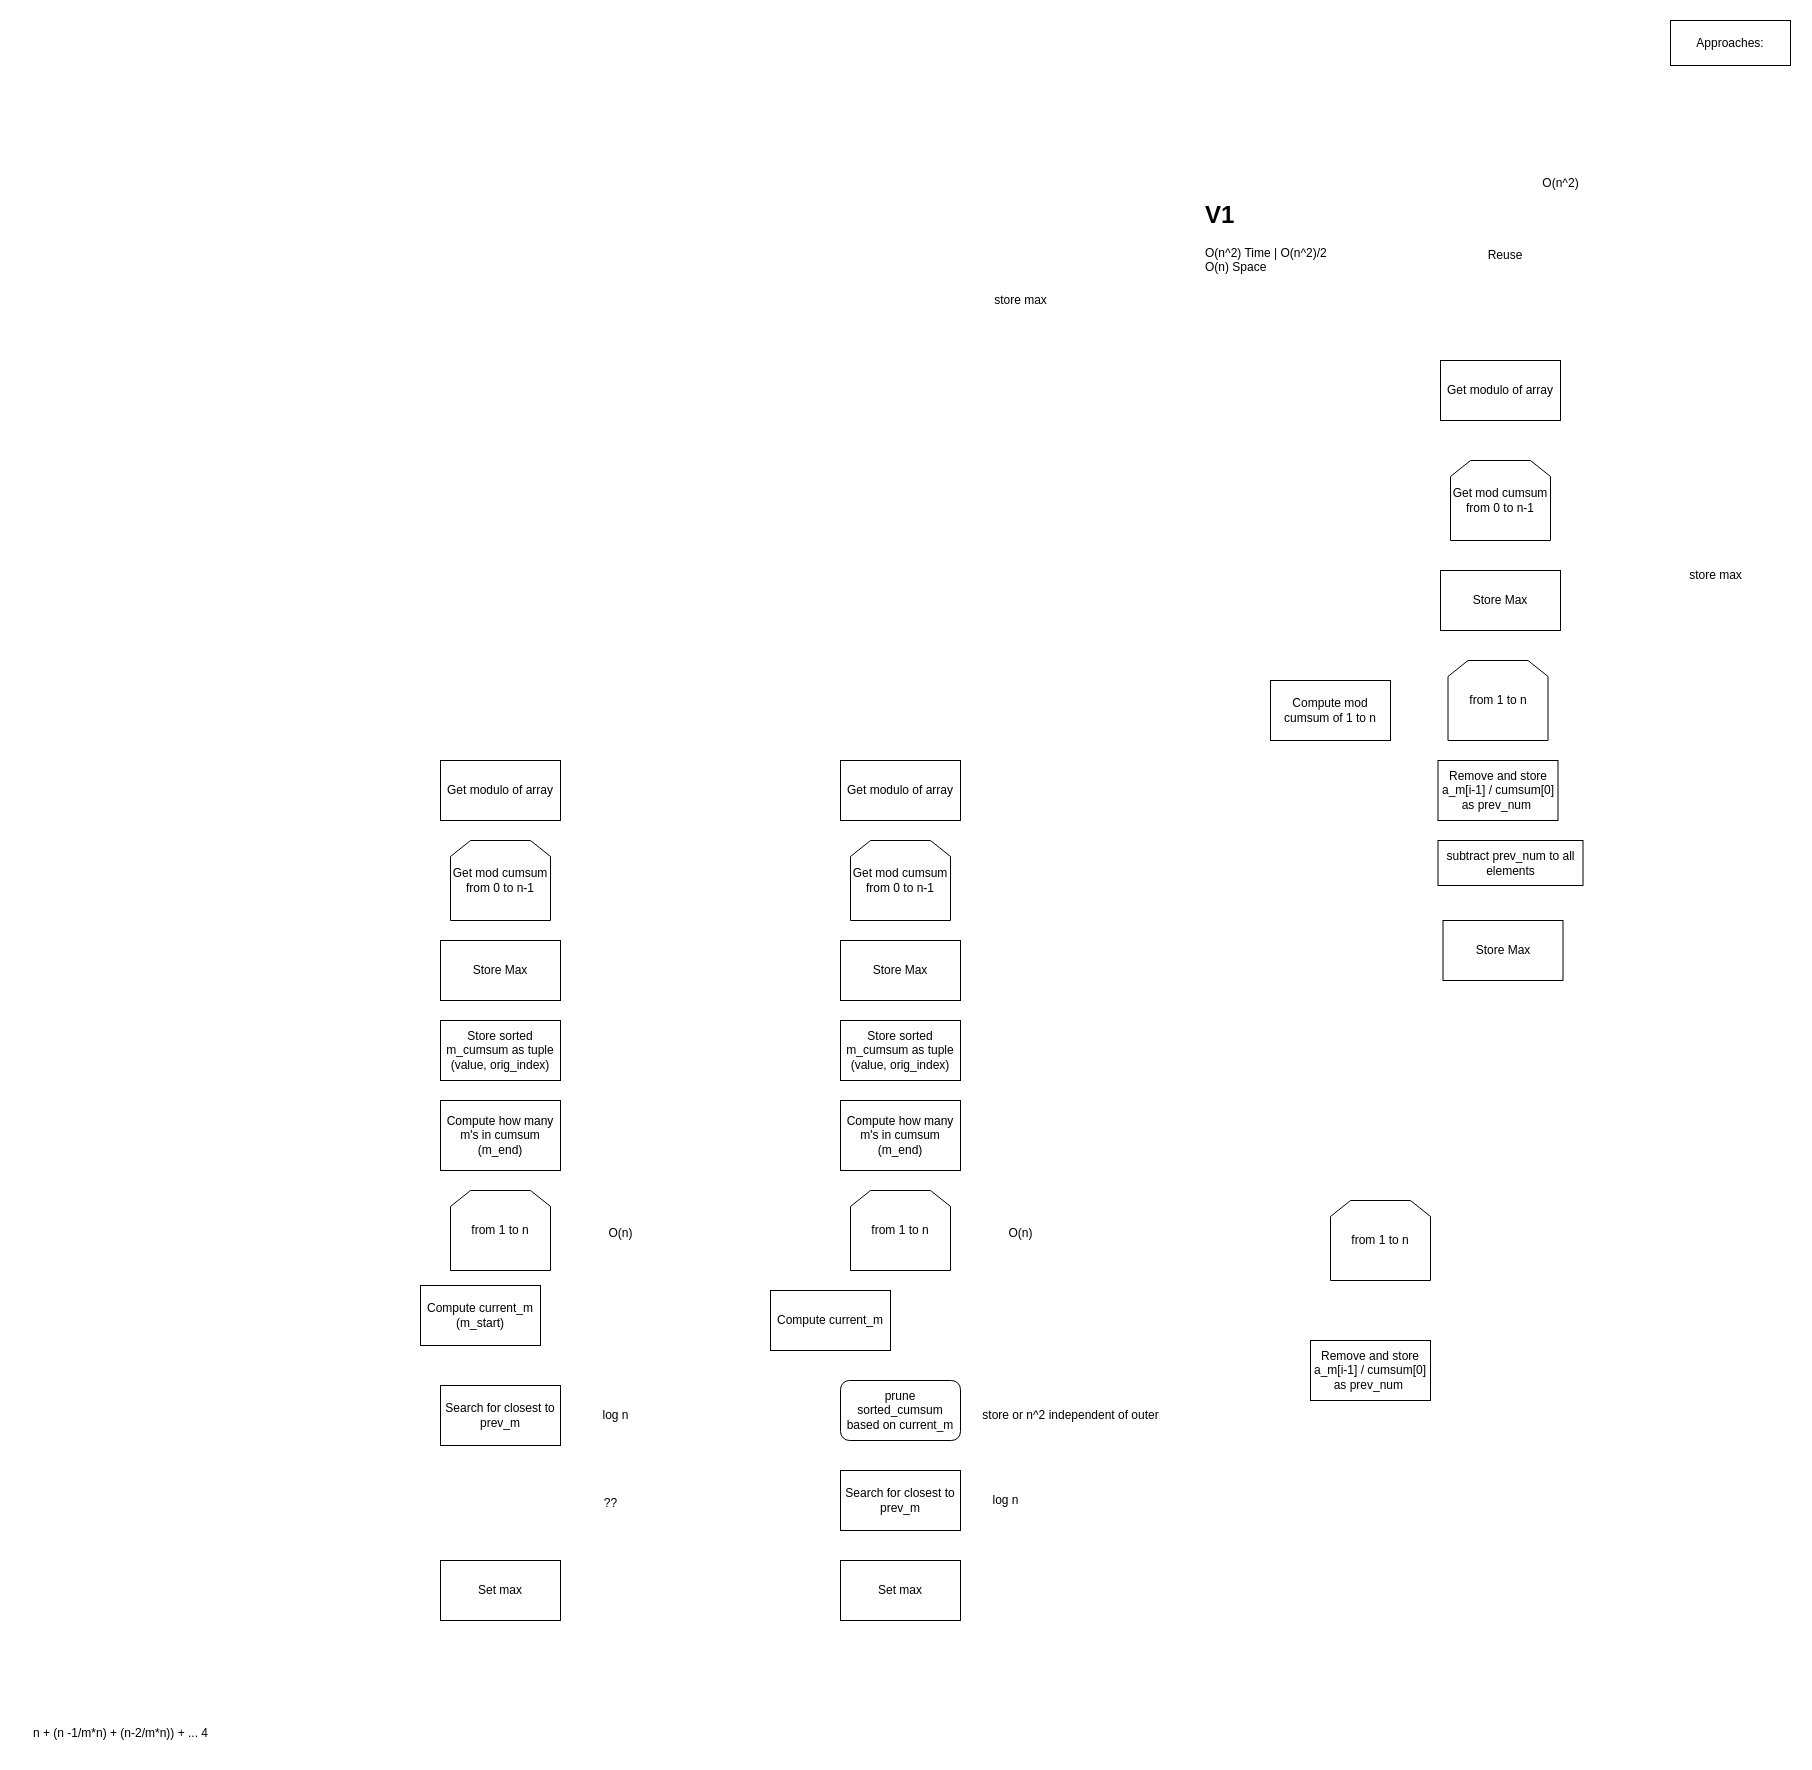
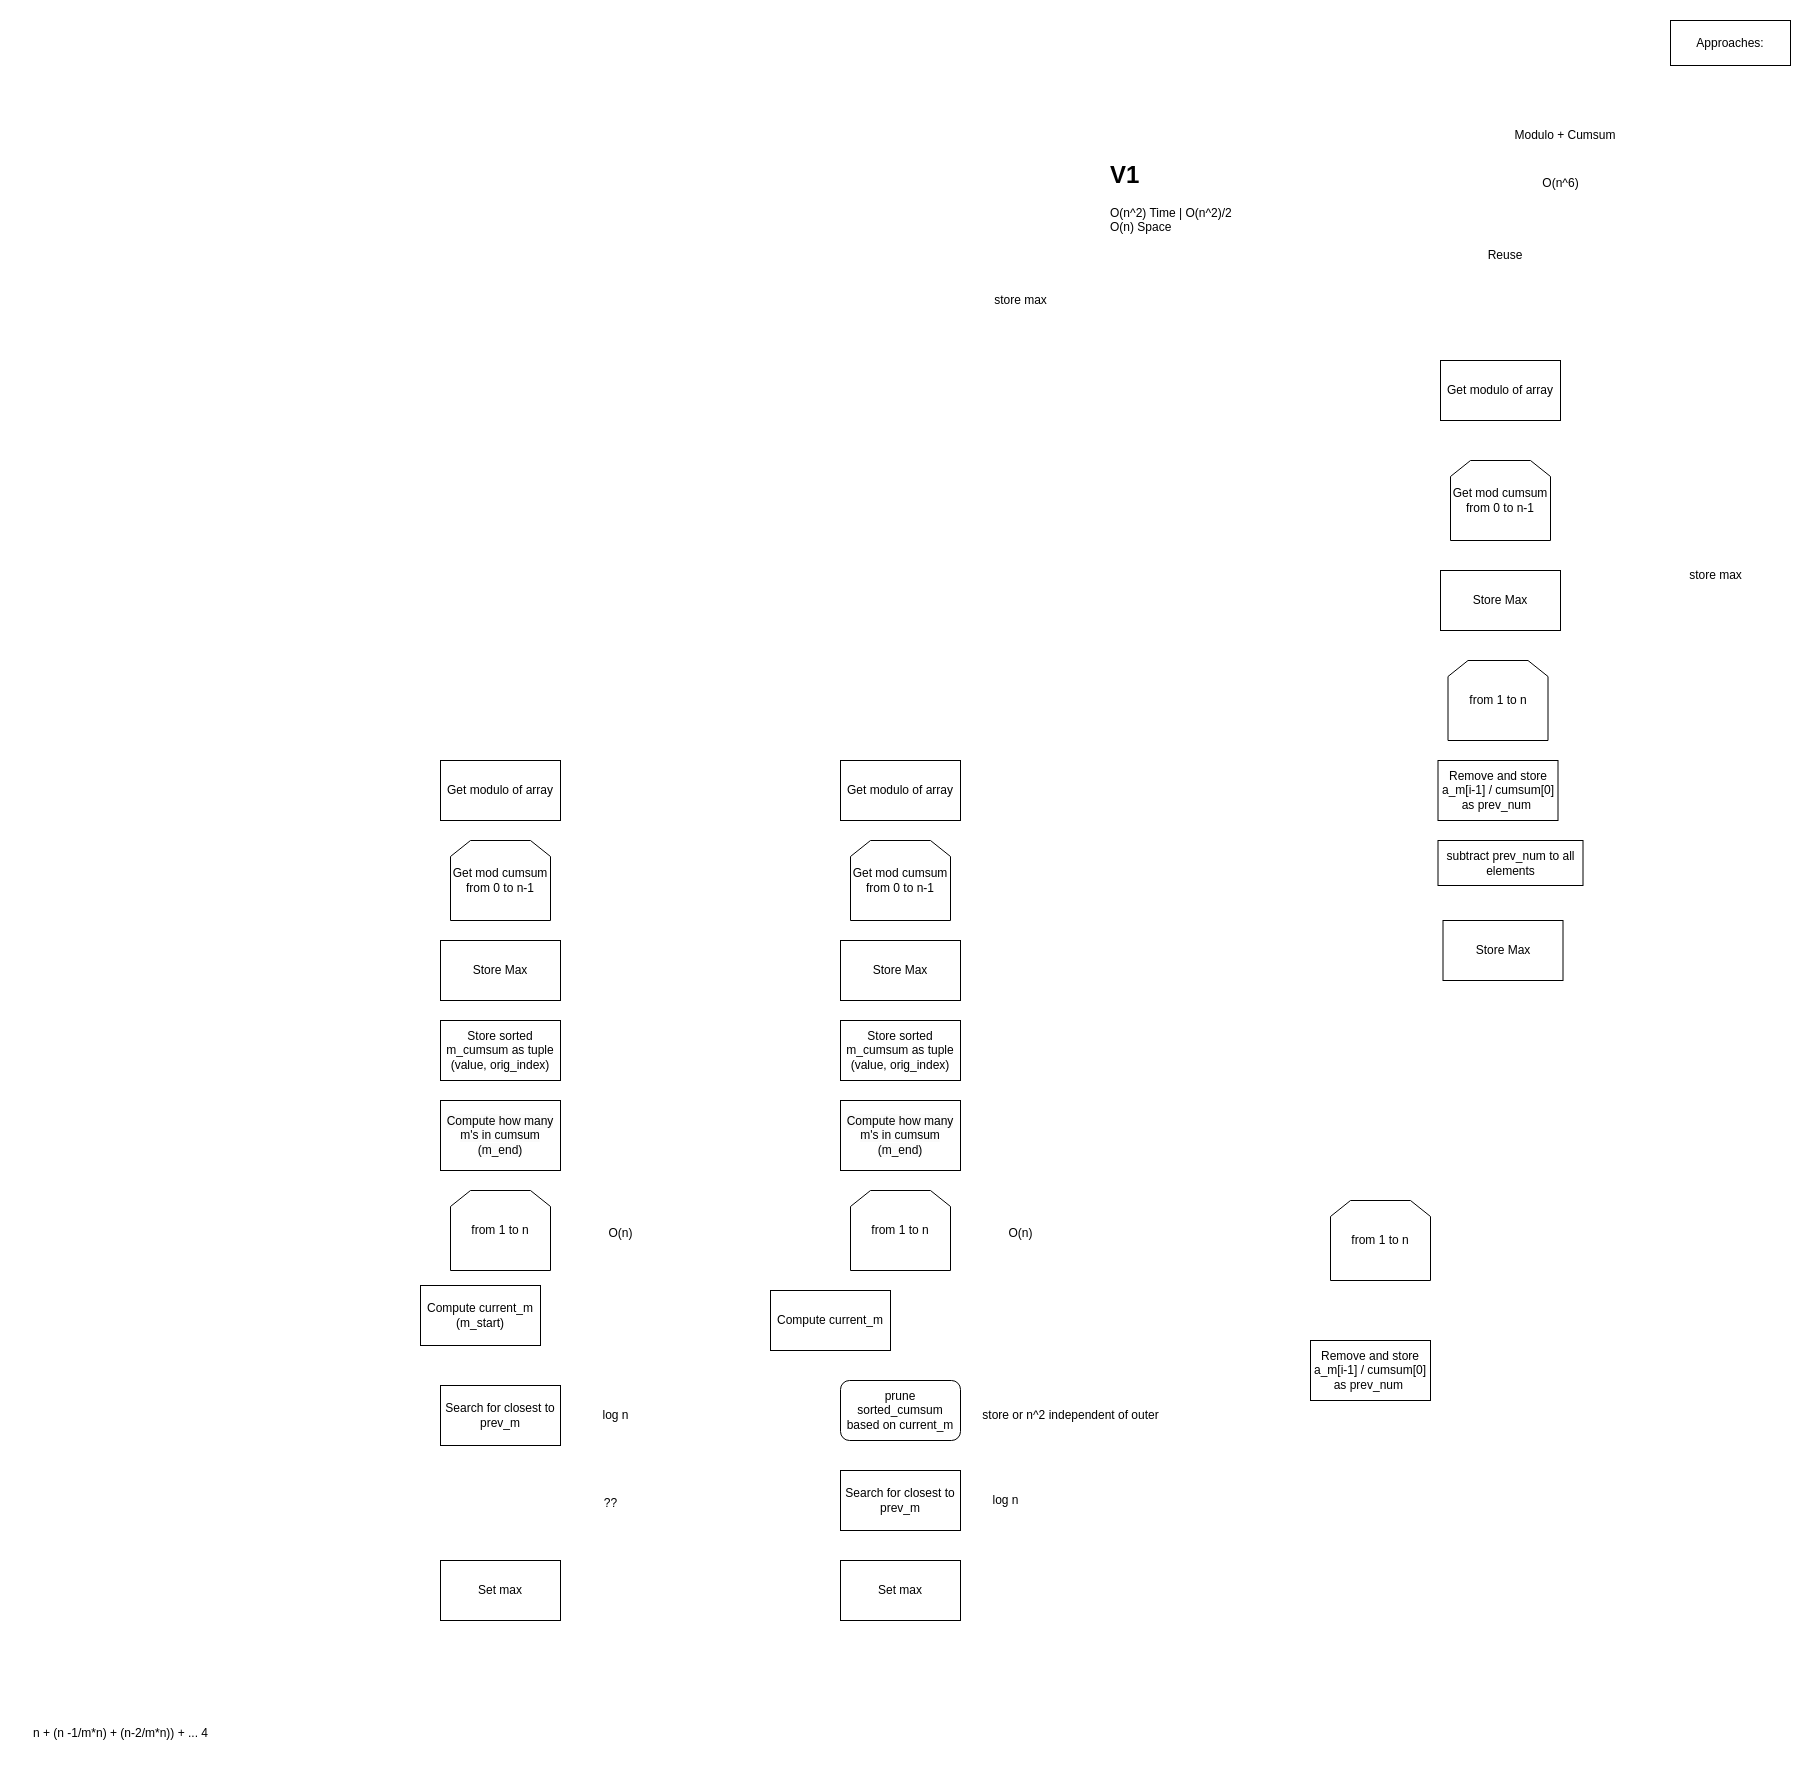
none -> (1566, 136)
(1561, 184) -> (1561, 184)
(1331, 256) -> (1236, 216)
(1331, 711) -> none
